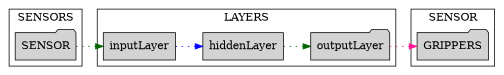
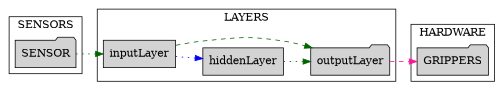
(453, 18) -> (453, 33)
none -> (240, 38)
(400, 46) -> (400, 62)
